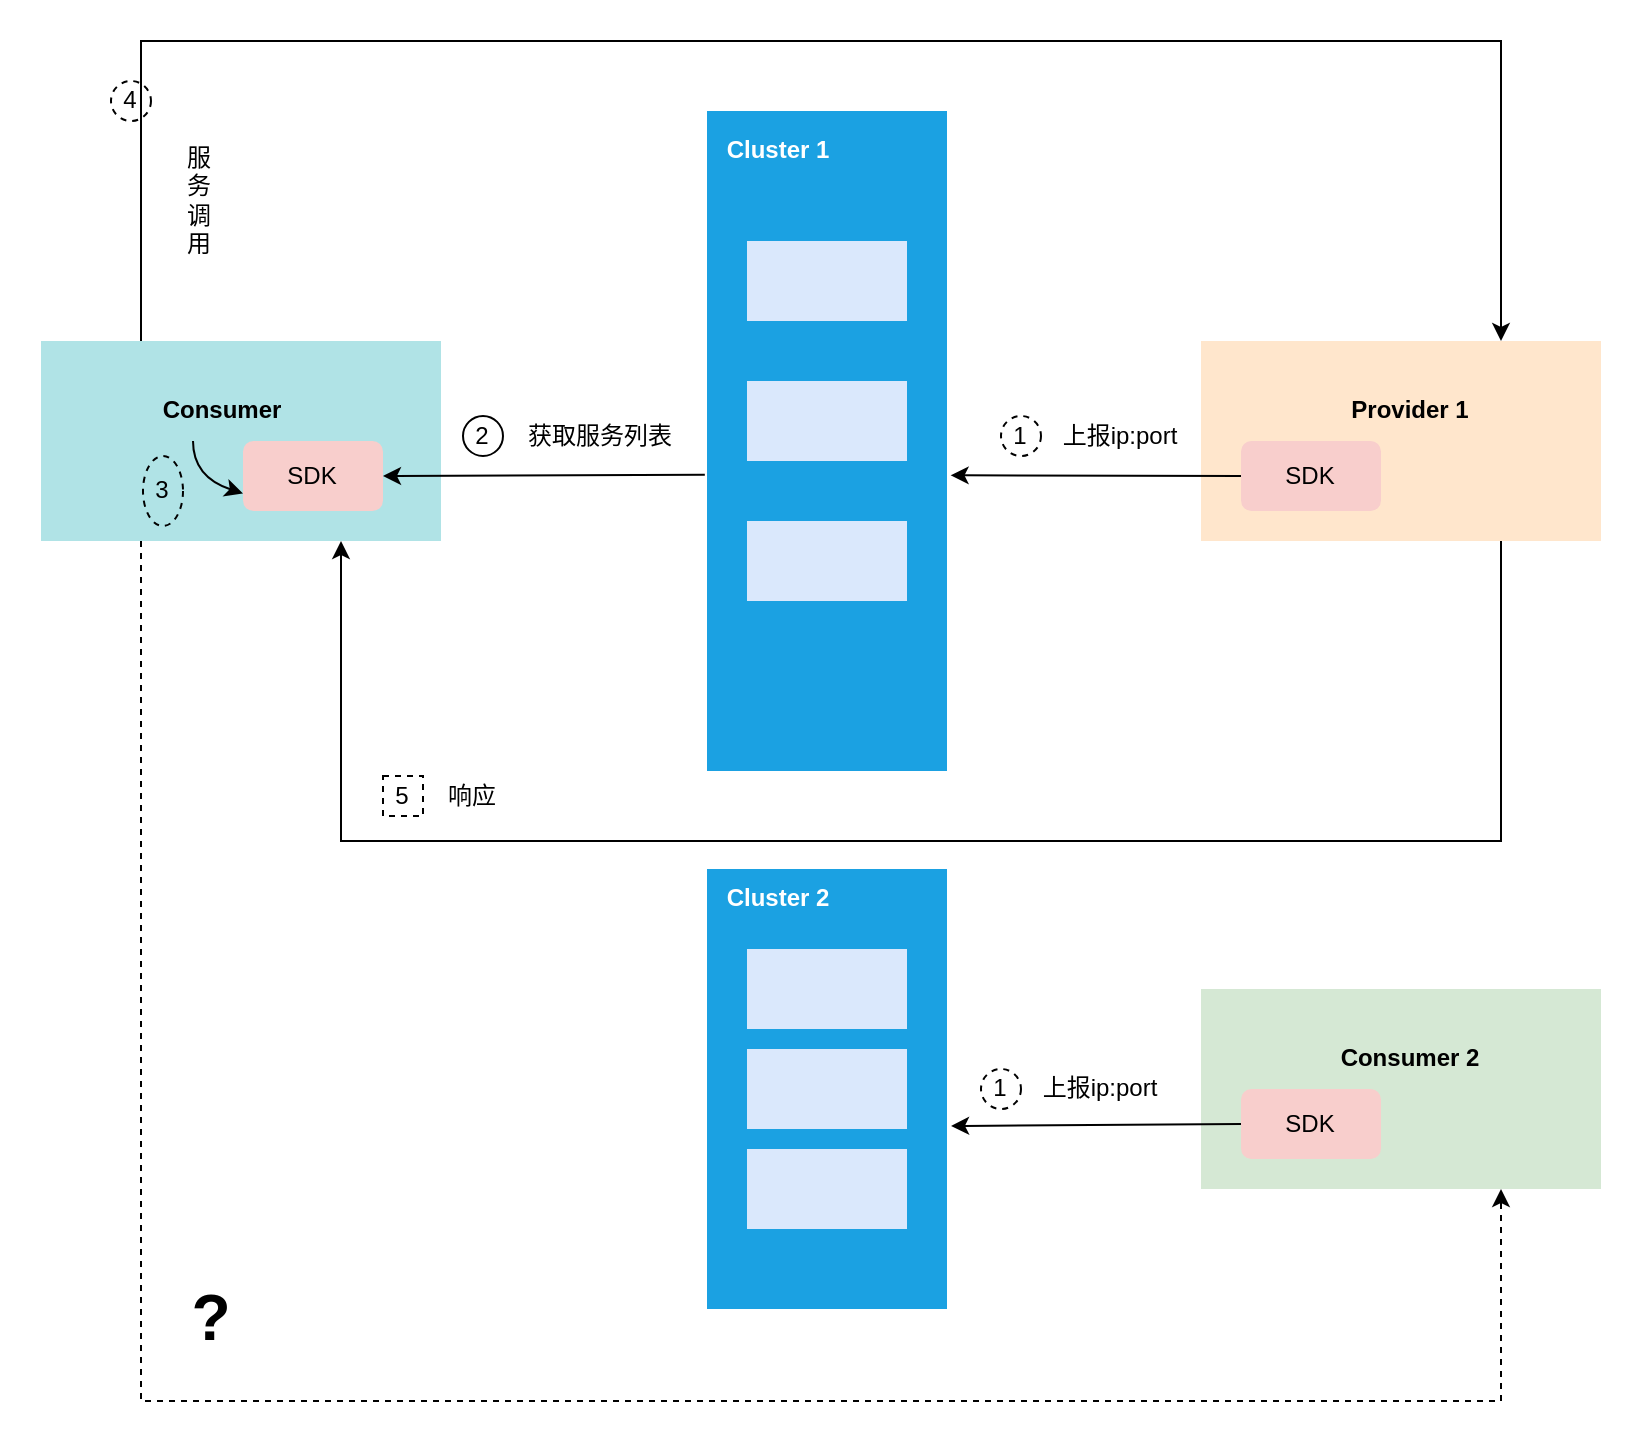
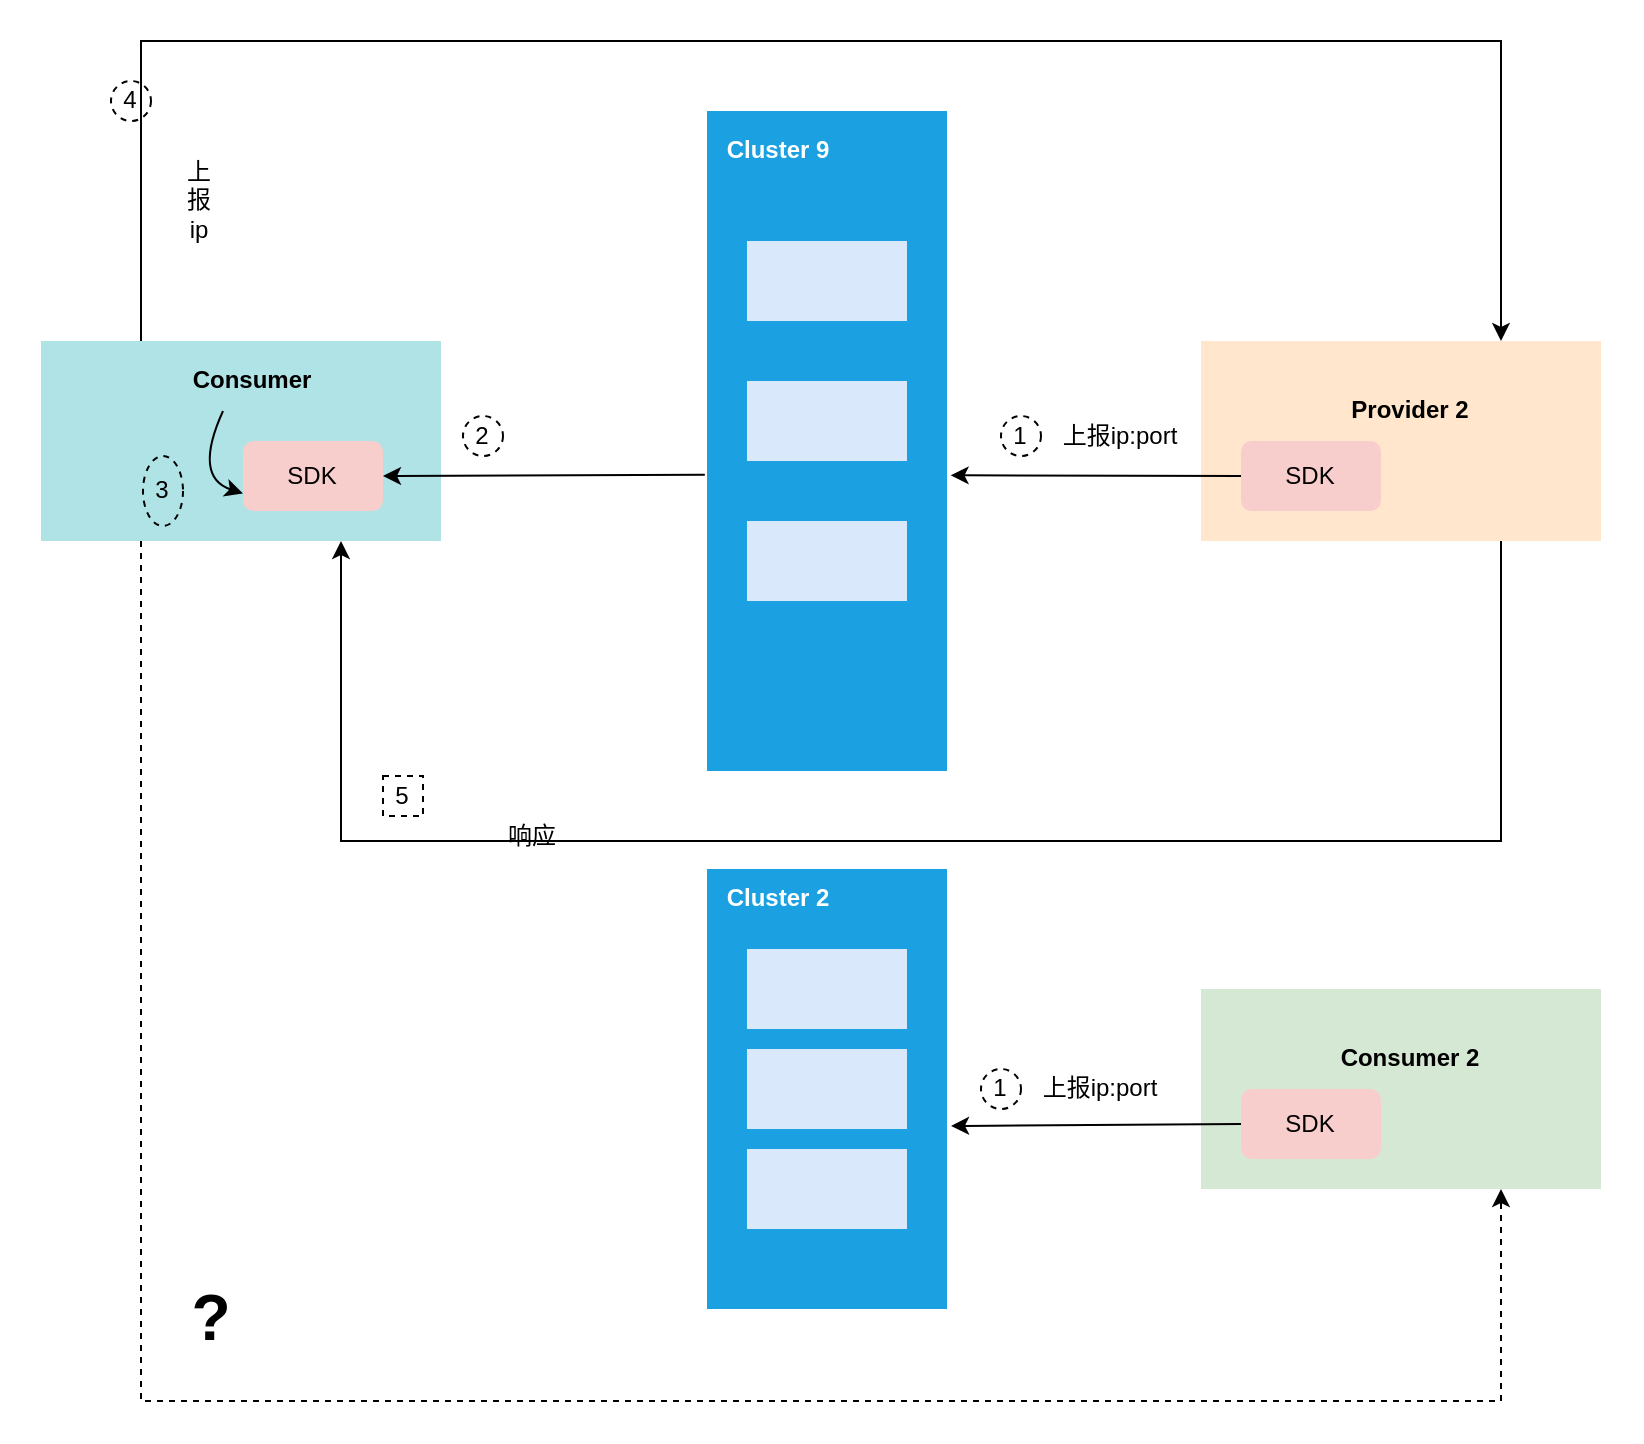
(779, 151) -> (779, 151)
(200, 201) -> (200, 201)
(223, 411) -> (253, 381)
(1411, 411) -> (1411, 411)
(483, 436) -> (483, 436)
(601, 436) -> none
(473, 796) -> (533, 836)
